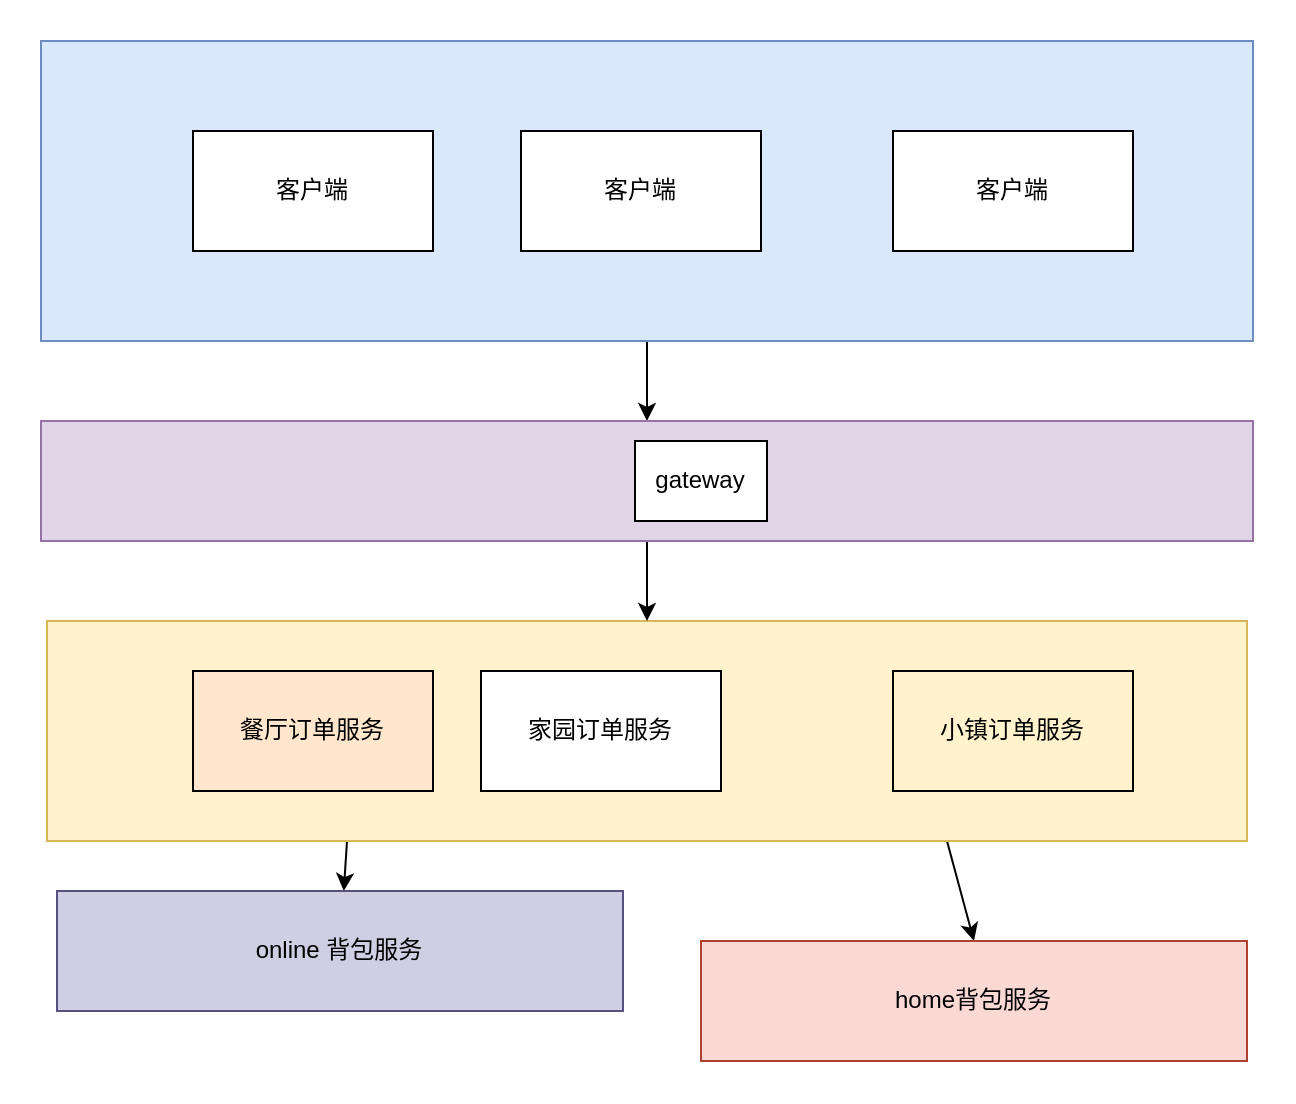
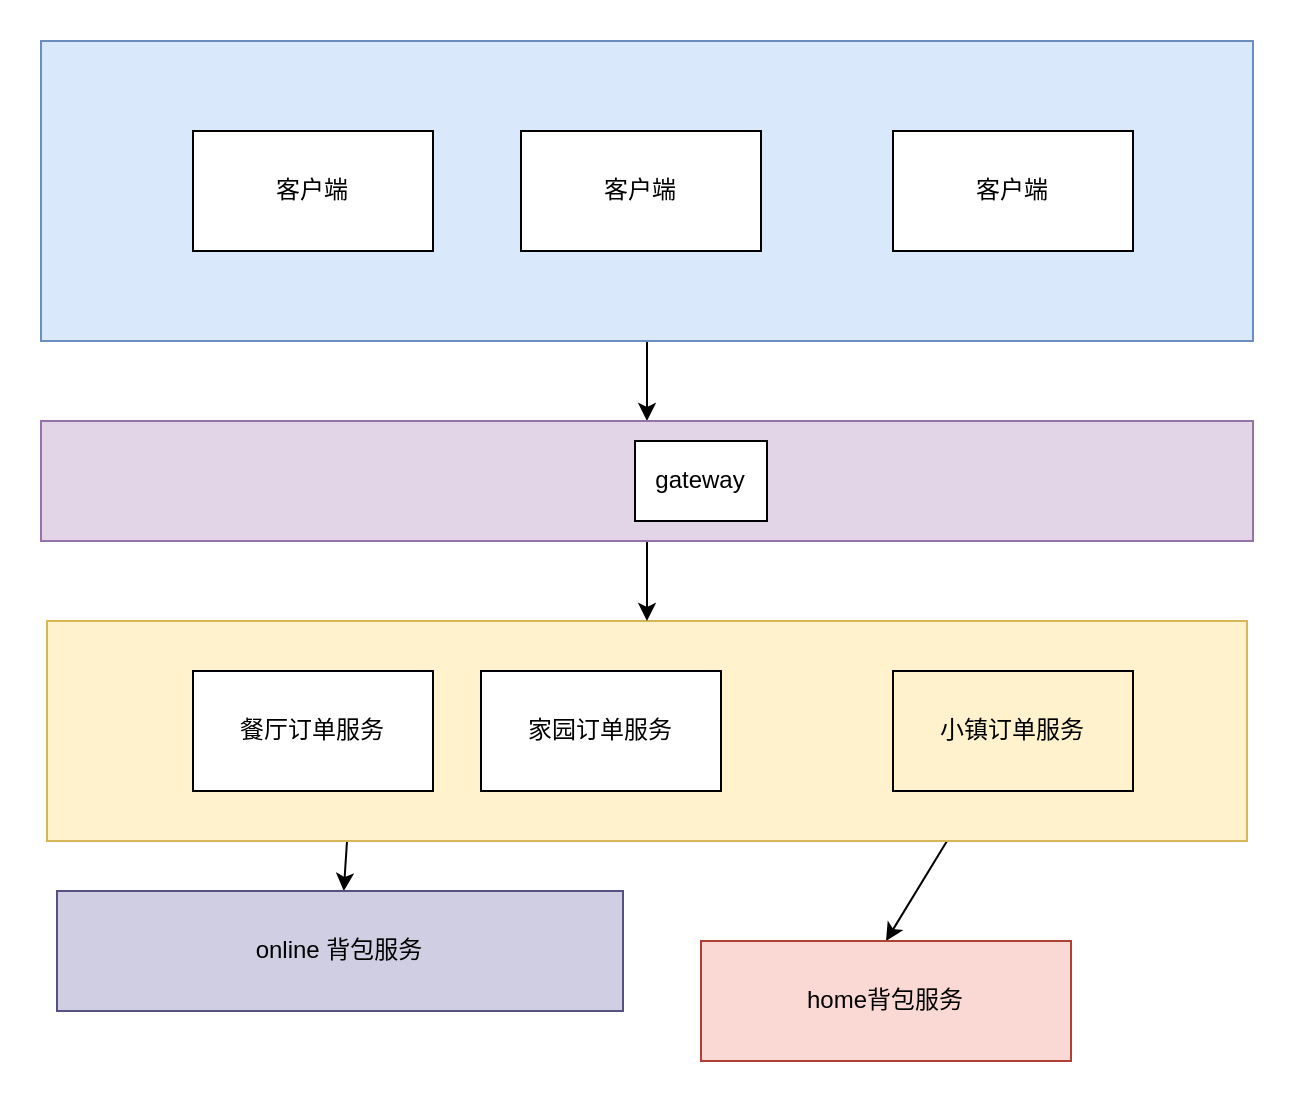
(313, 731) -> (313, 731)
(974, 1001) -> (886, 1001)
